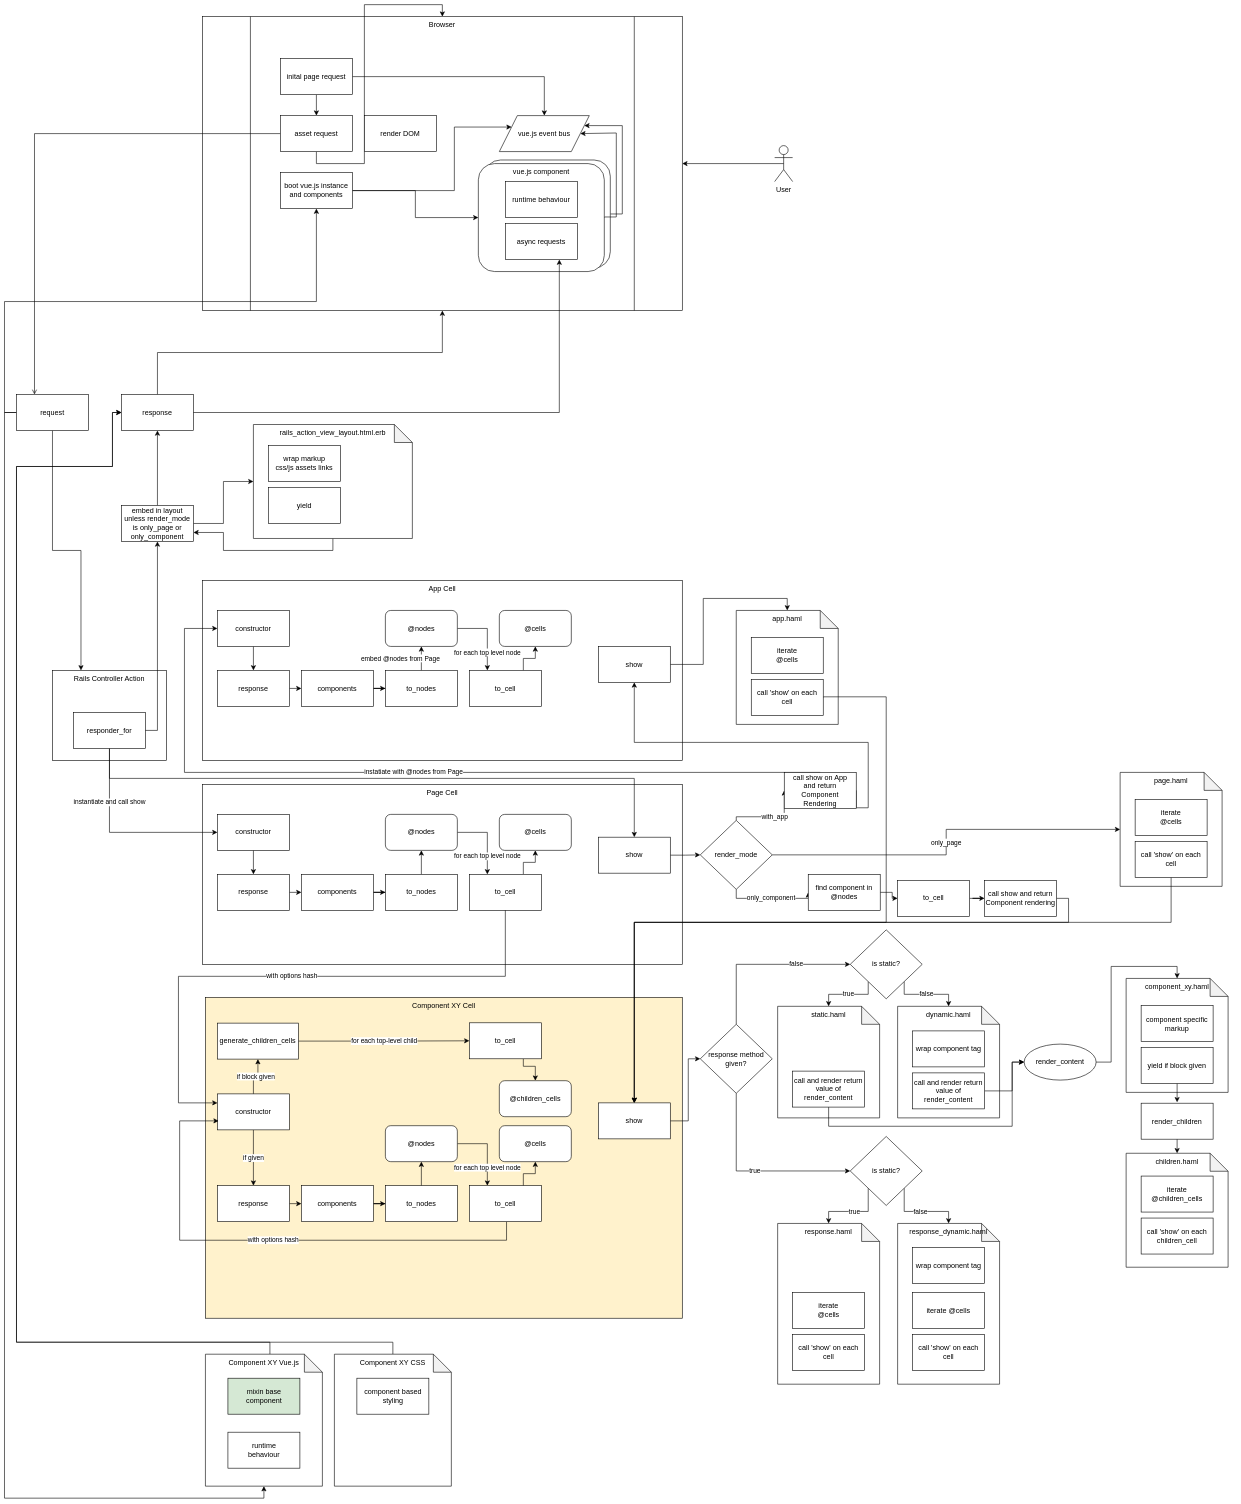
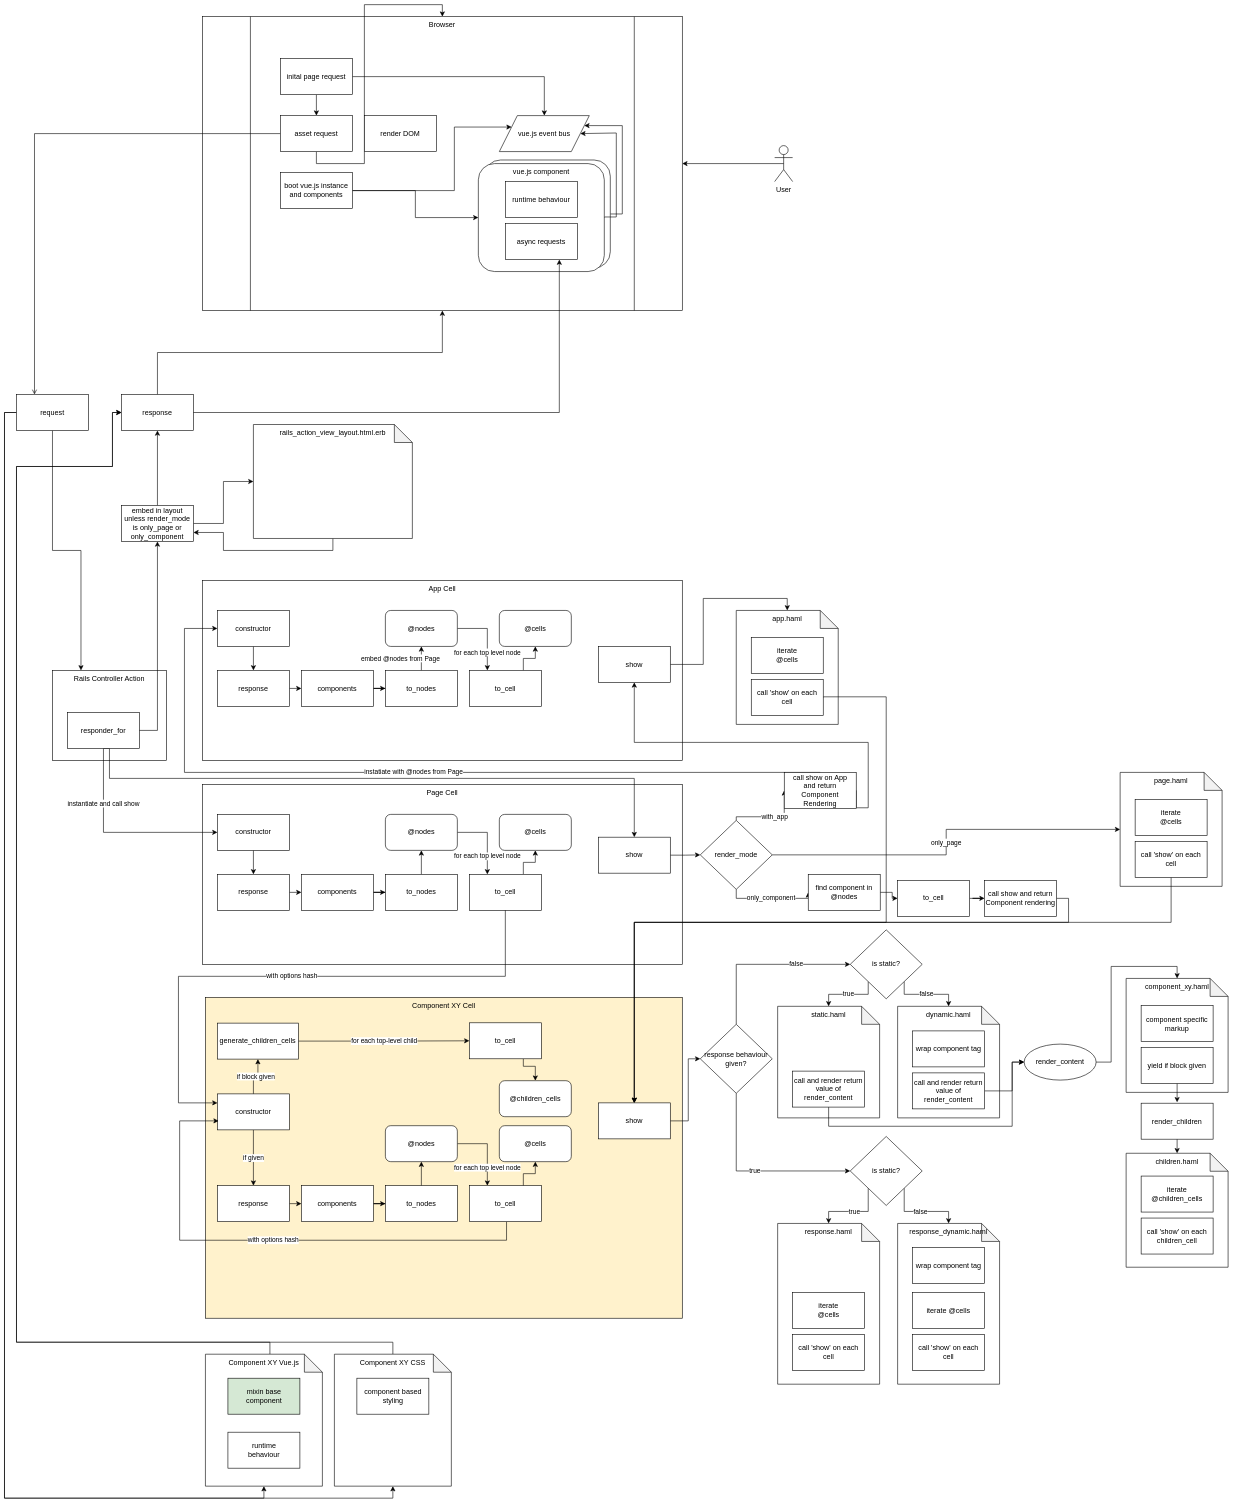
(151, 302) -> (393, 1491)
(305, 464) -> none
(305, 506) -> none
(110, 731) -> (104, 731)
(737, 1059) -> (737, 1059)
